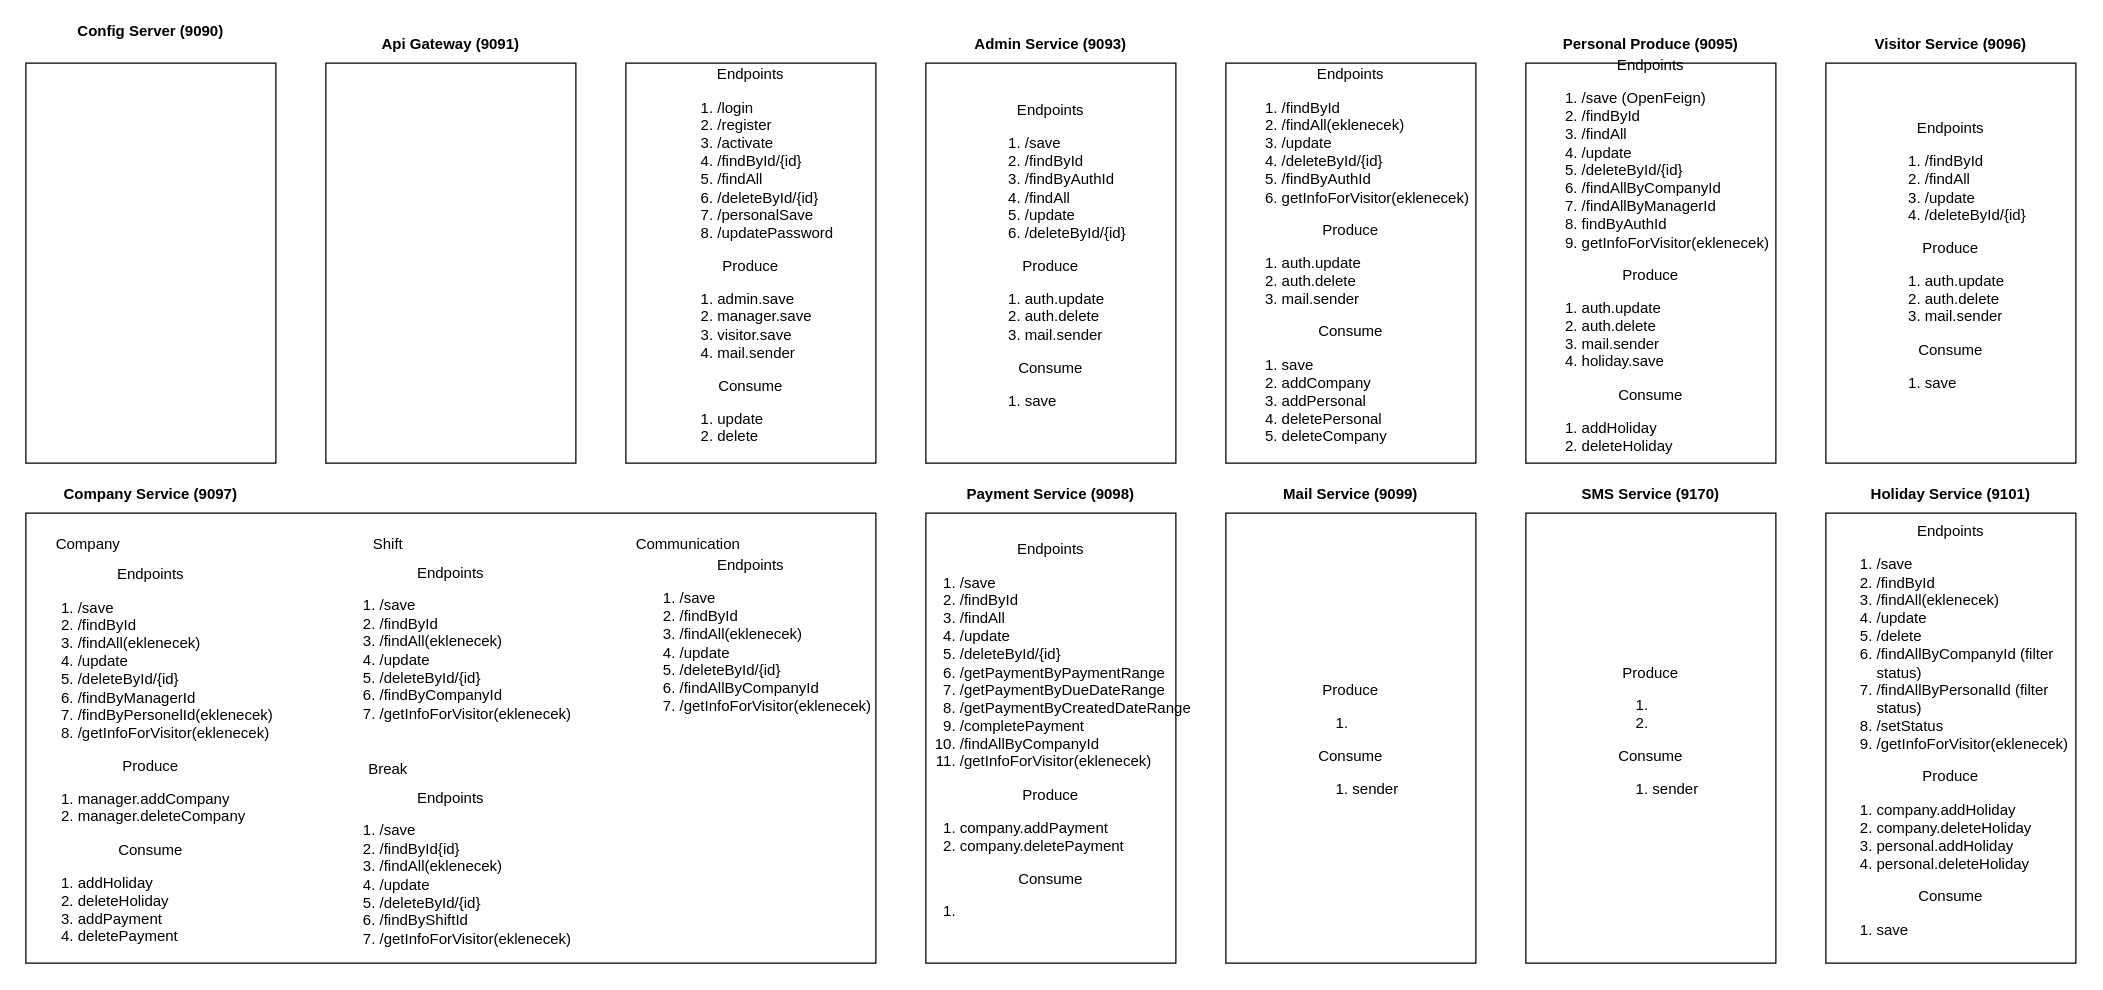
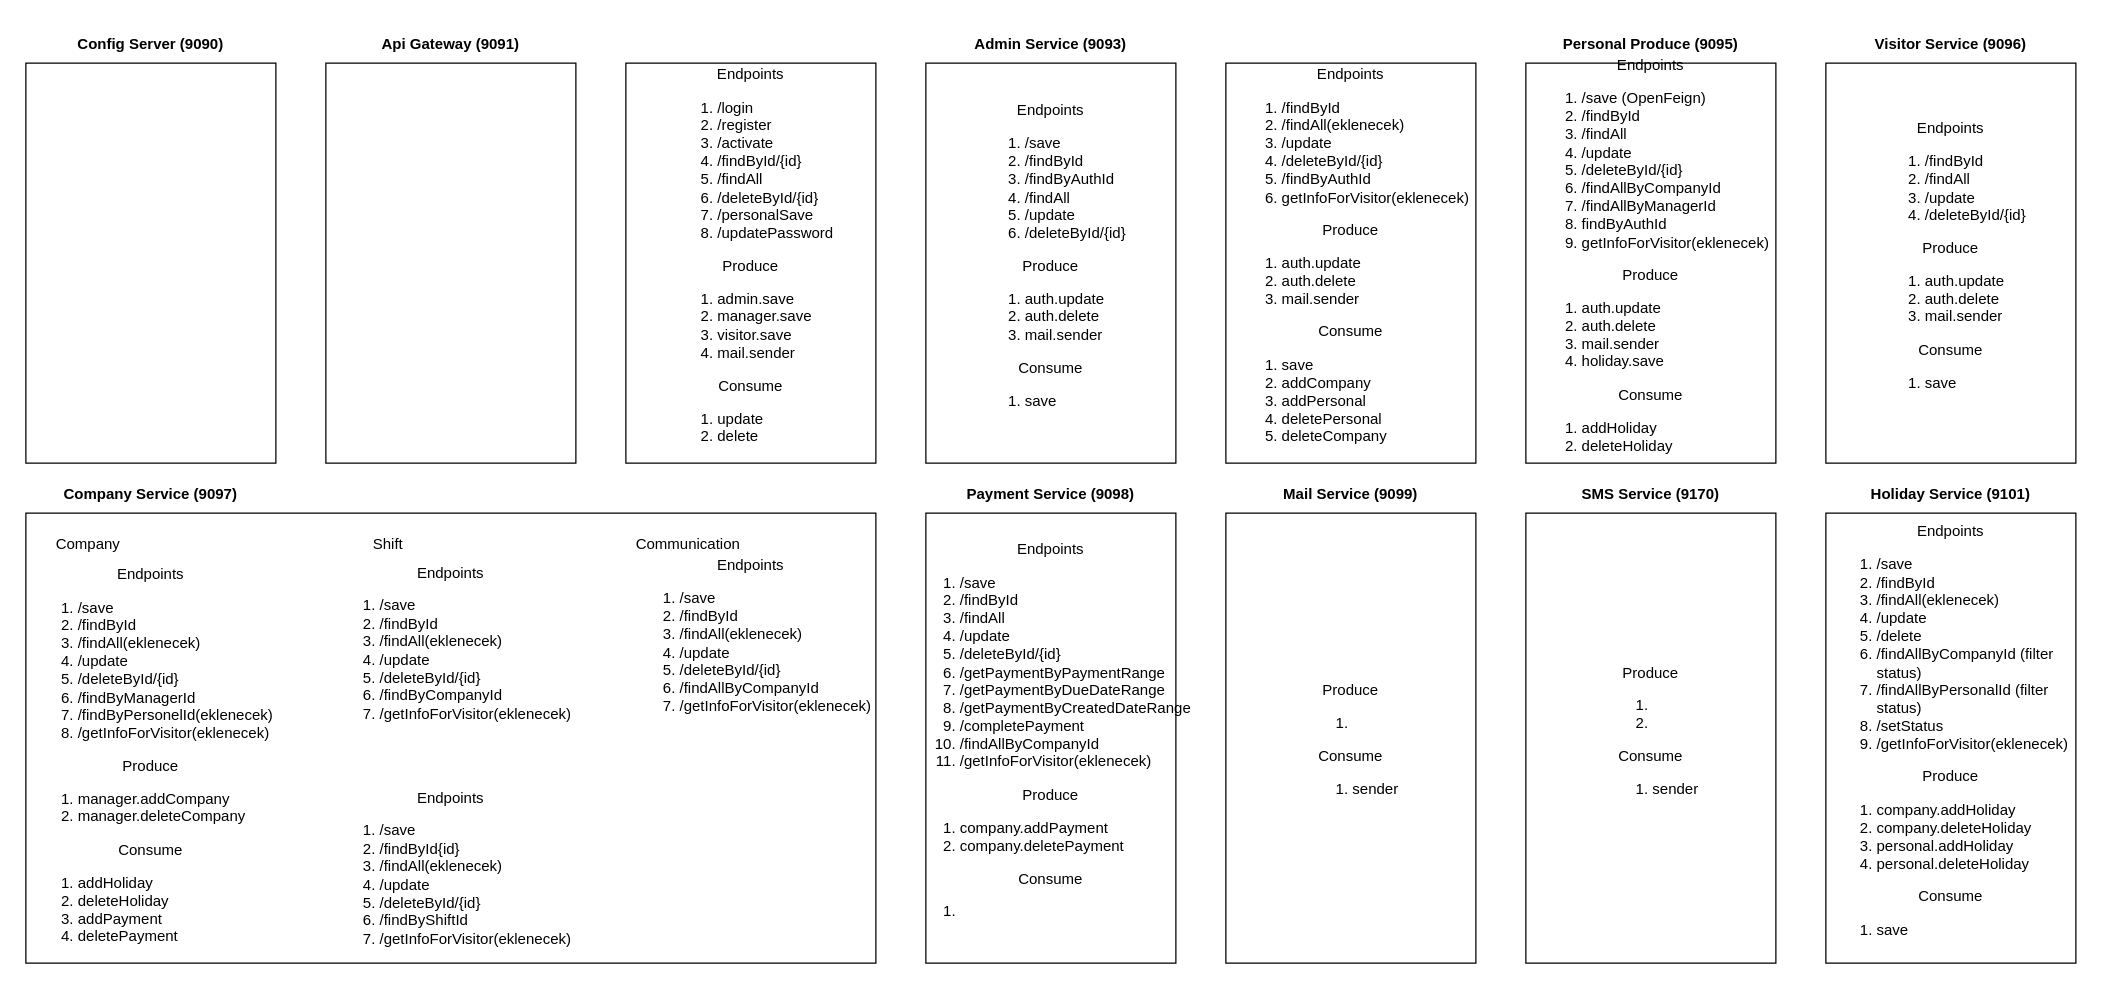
(151, 32) -> (151, 44)
(388, 769) -> none
